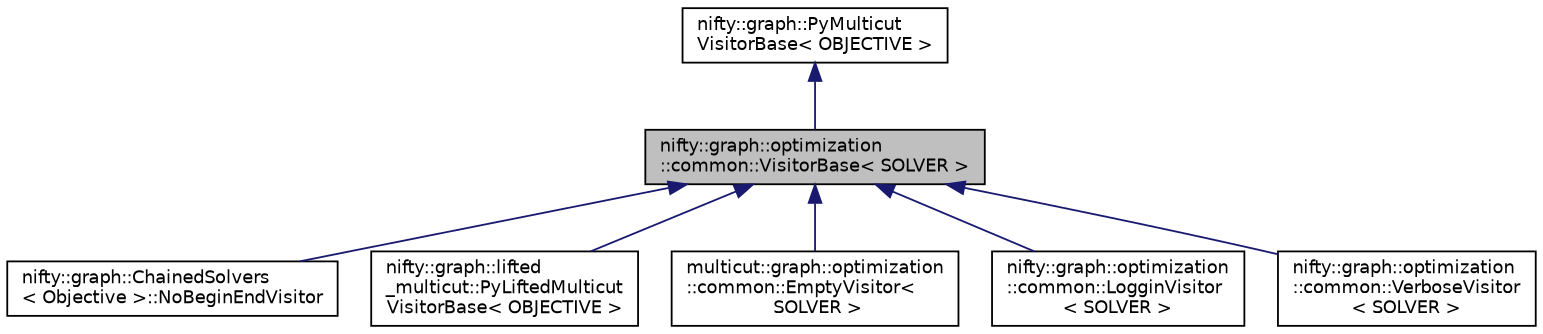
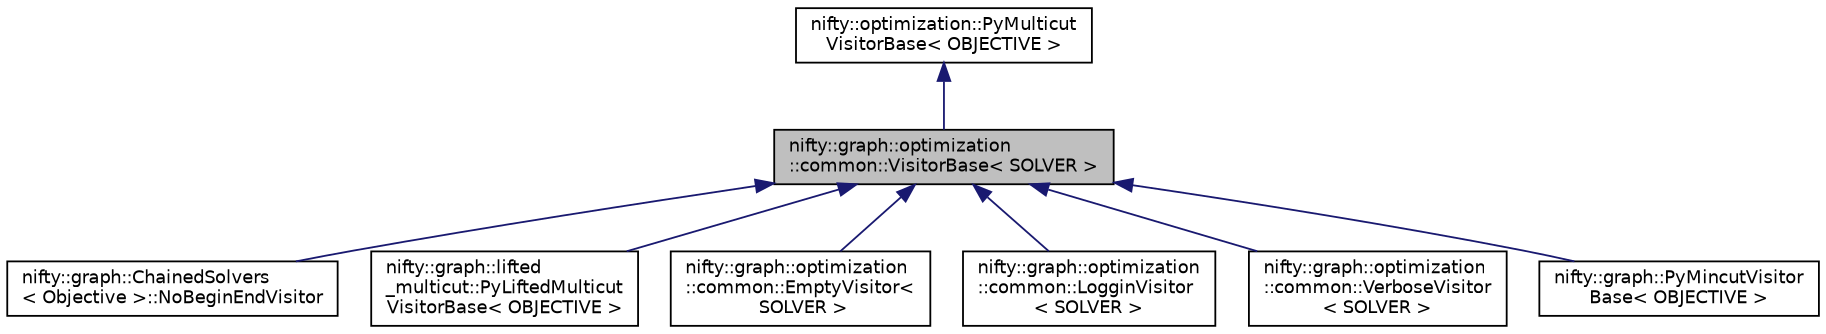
(815, 35) -> (944, 35)
(815, 289) -> (801, 289)
none -> (1679, 289)
